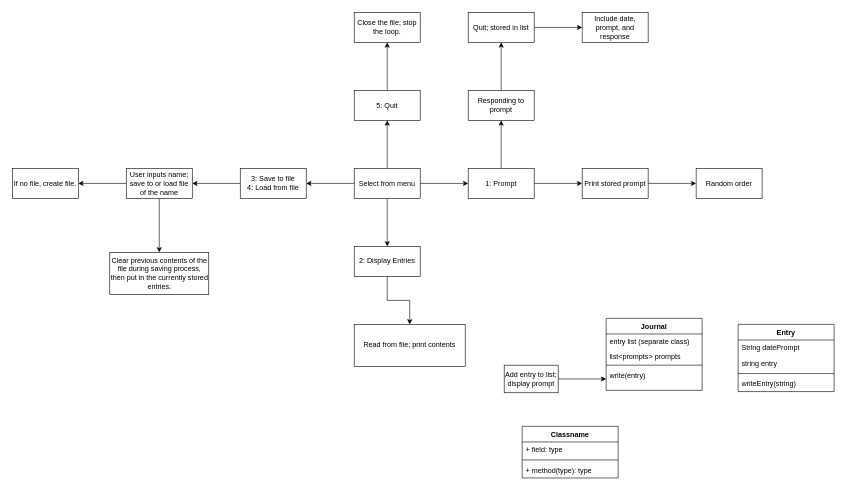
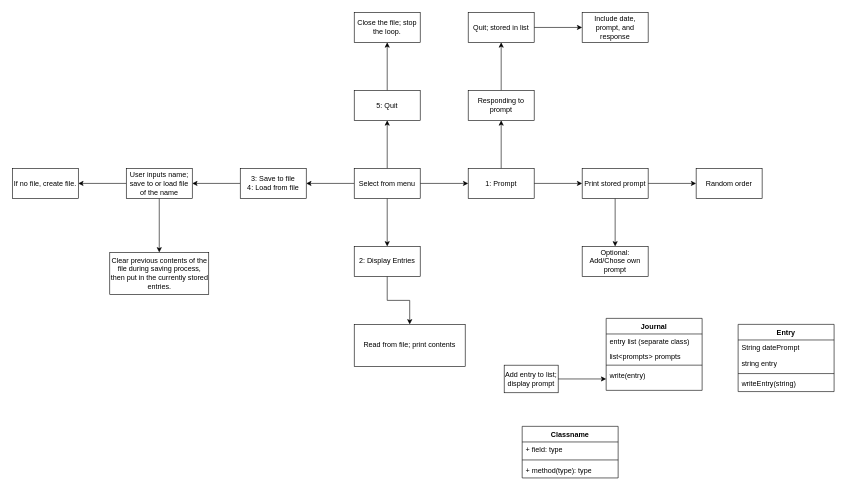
none -> (615, 240)
none -> (615, 261)
